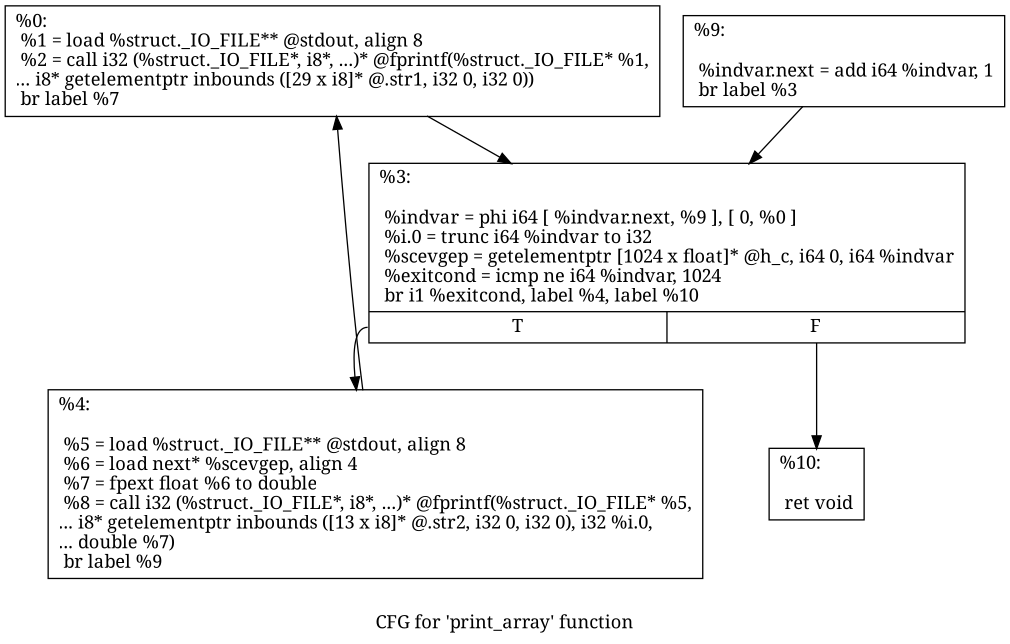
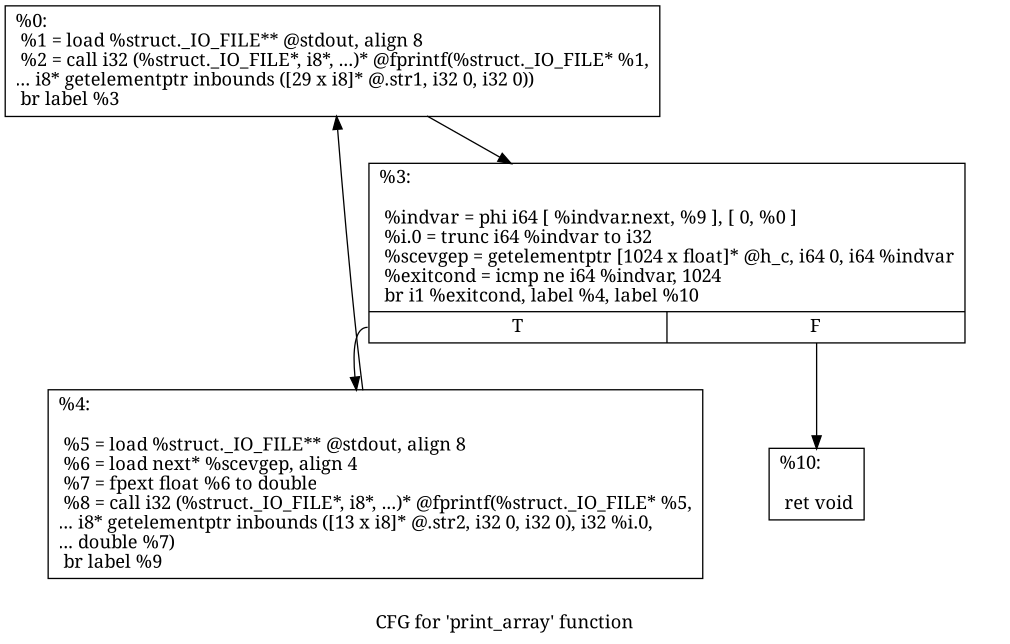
(844, 61) -> none
(68, 100) -> (68, 100)
